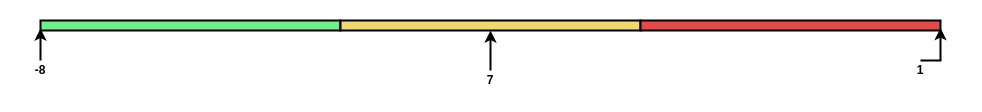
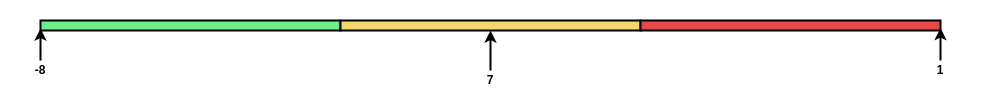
(921, 71) -> (941, 71)
